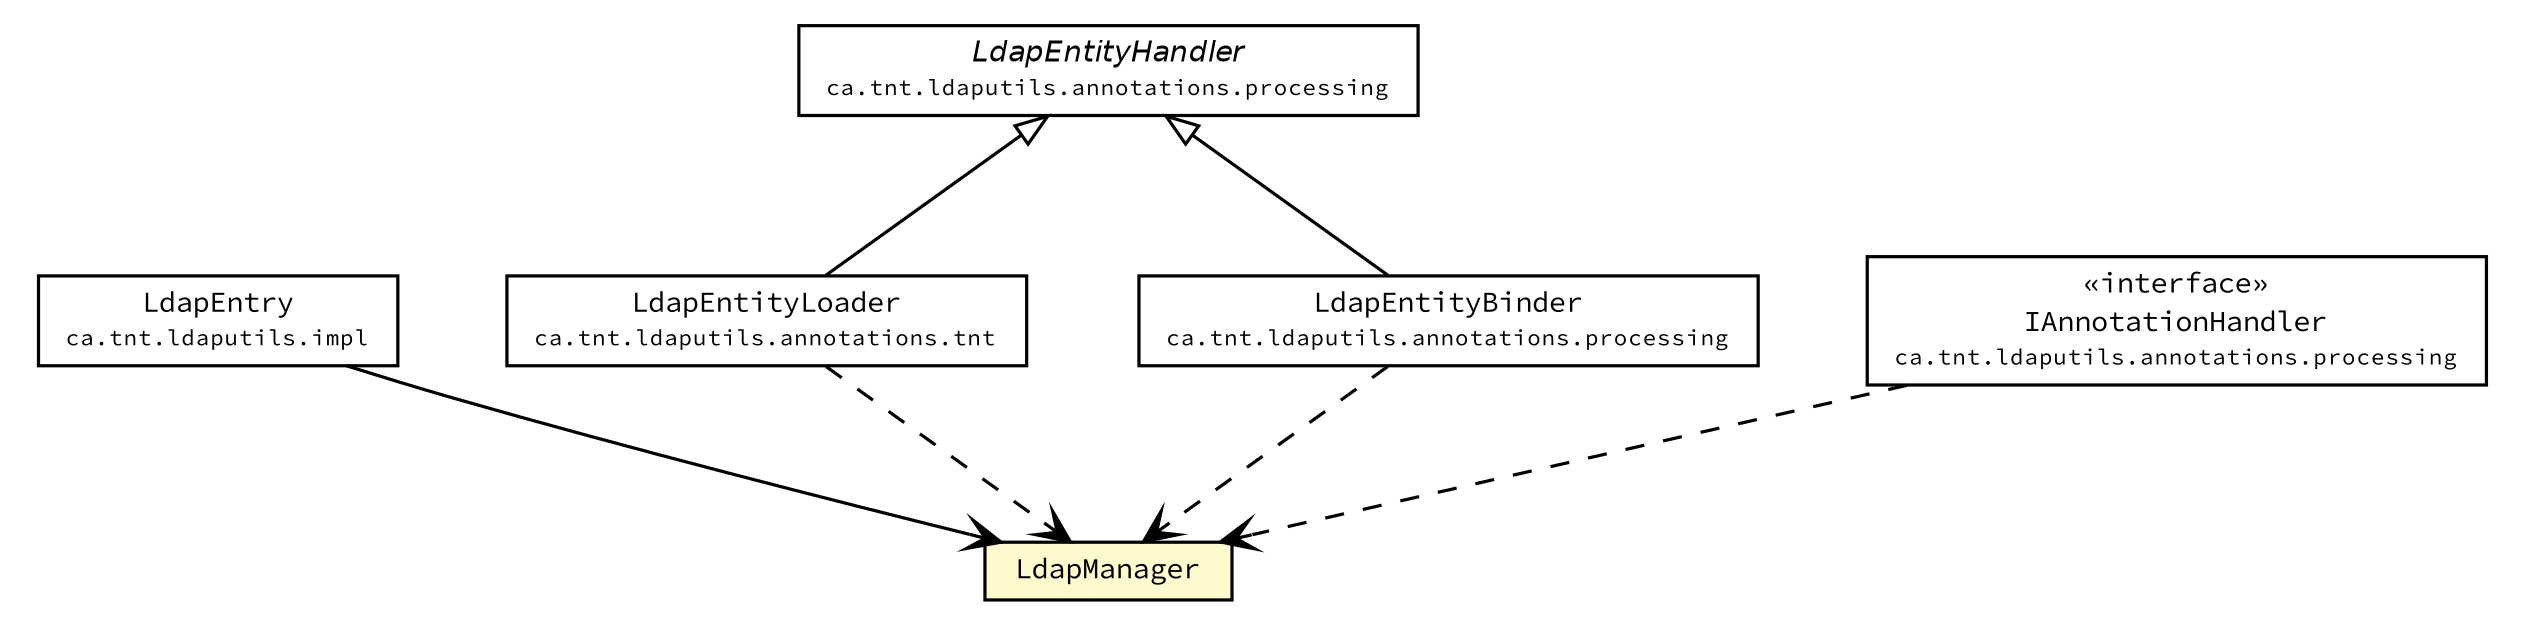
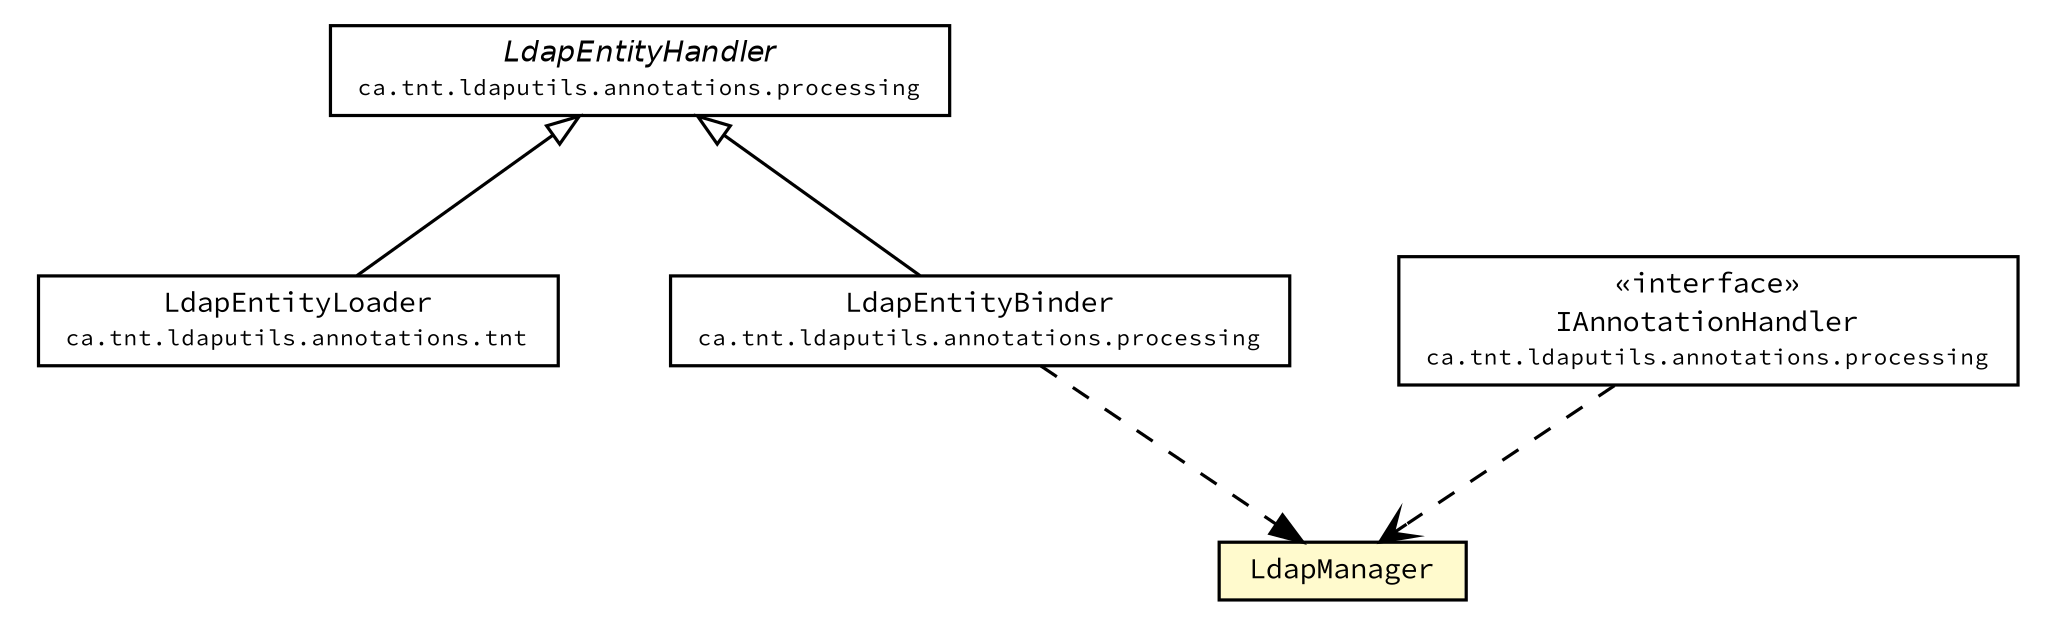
(218, 321) -> none
(935, 445) -> none
(1279, 445) -> (1158, 445)
